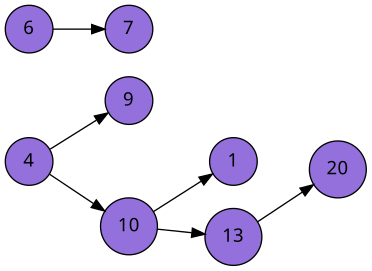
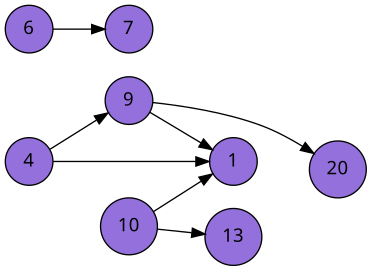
none -> (176, 128)
(72, 189) -> (124, 161)
(280, 207) -> (230, 116)
